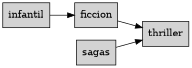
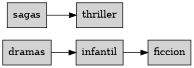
(127, 23) -> none
none -> (27, 53)
